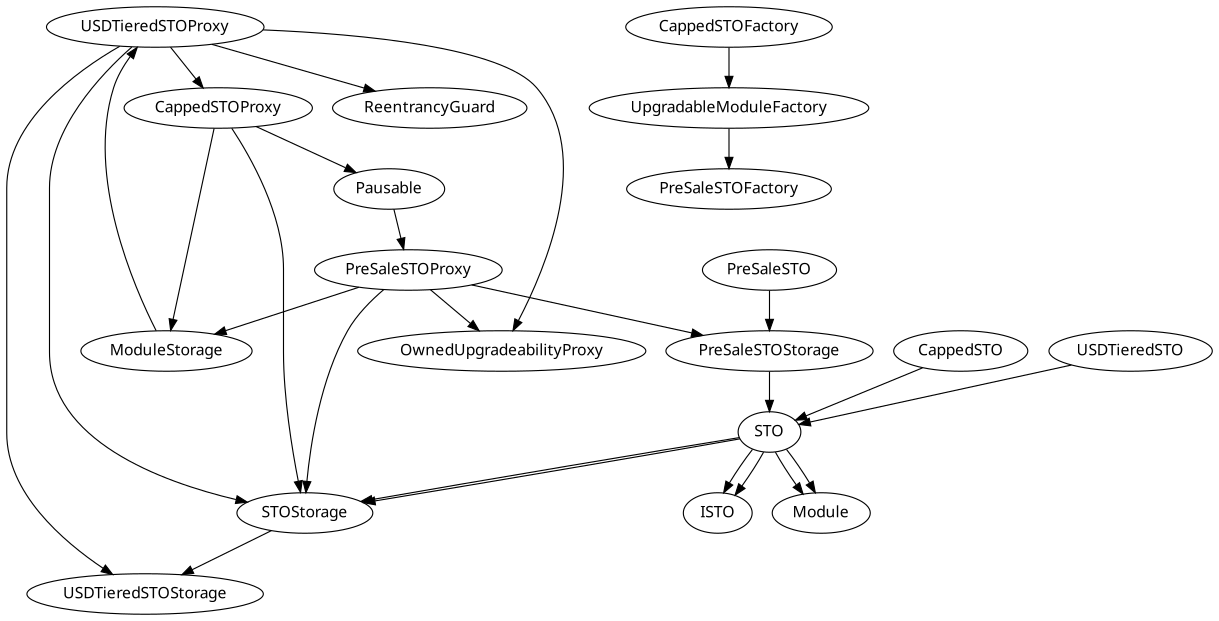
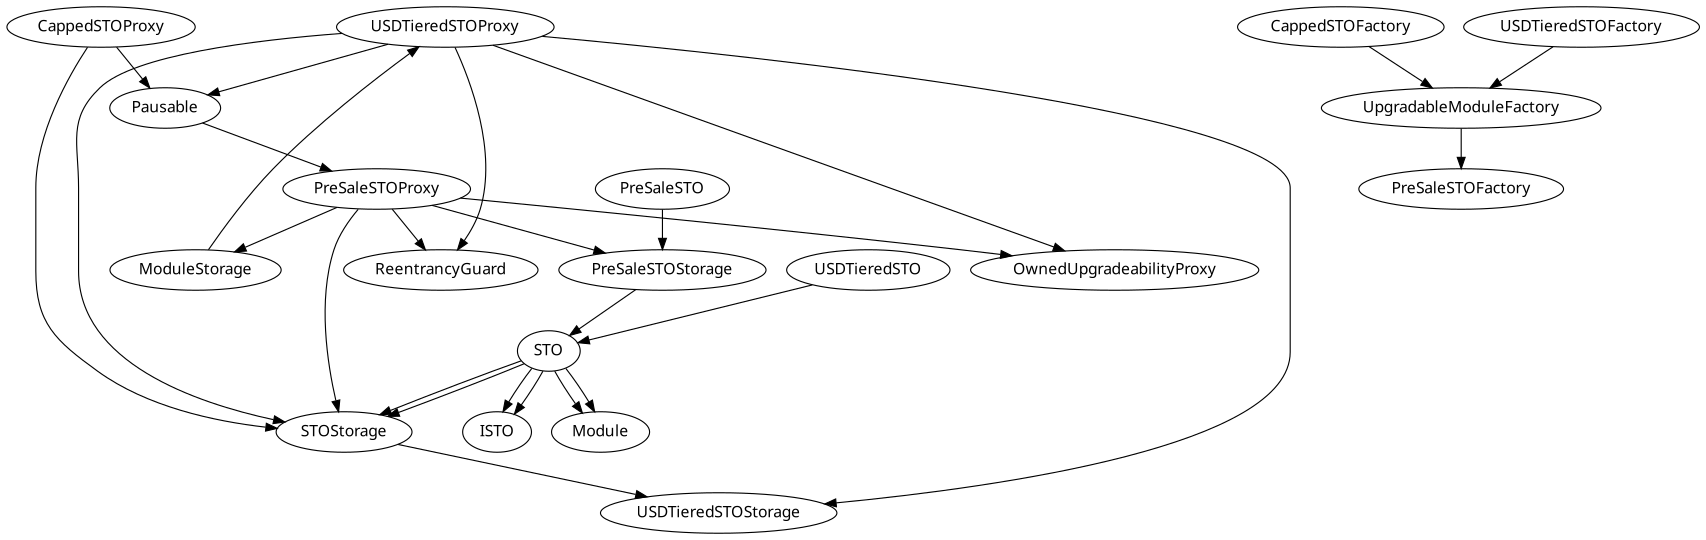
none -> (1582, 27)
(183, 63) -> (303, 68)
(194, 224) -> none
none -> (405, 225)
(961, 351) -> none
